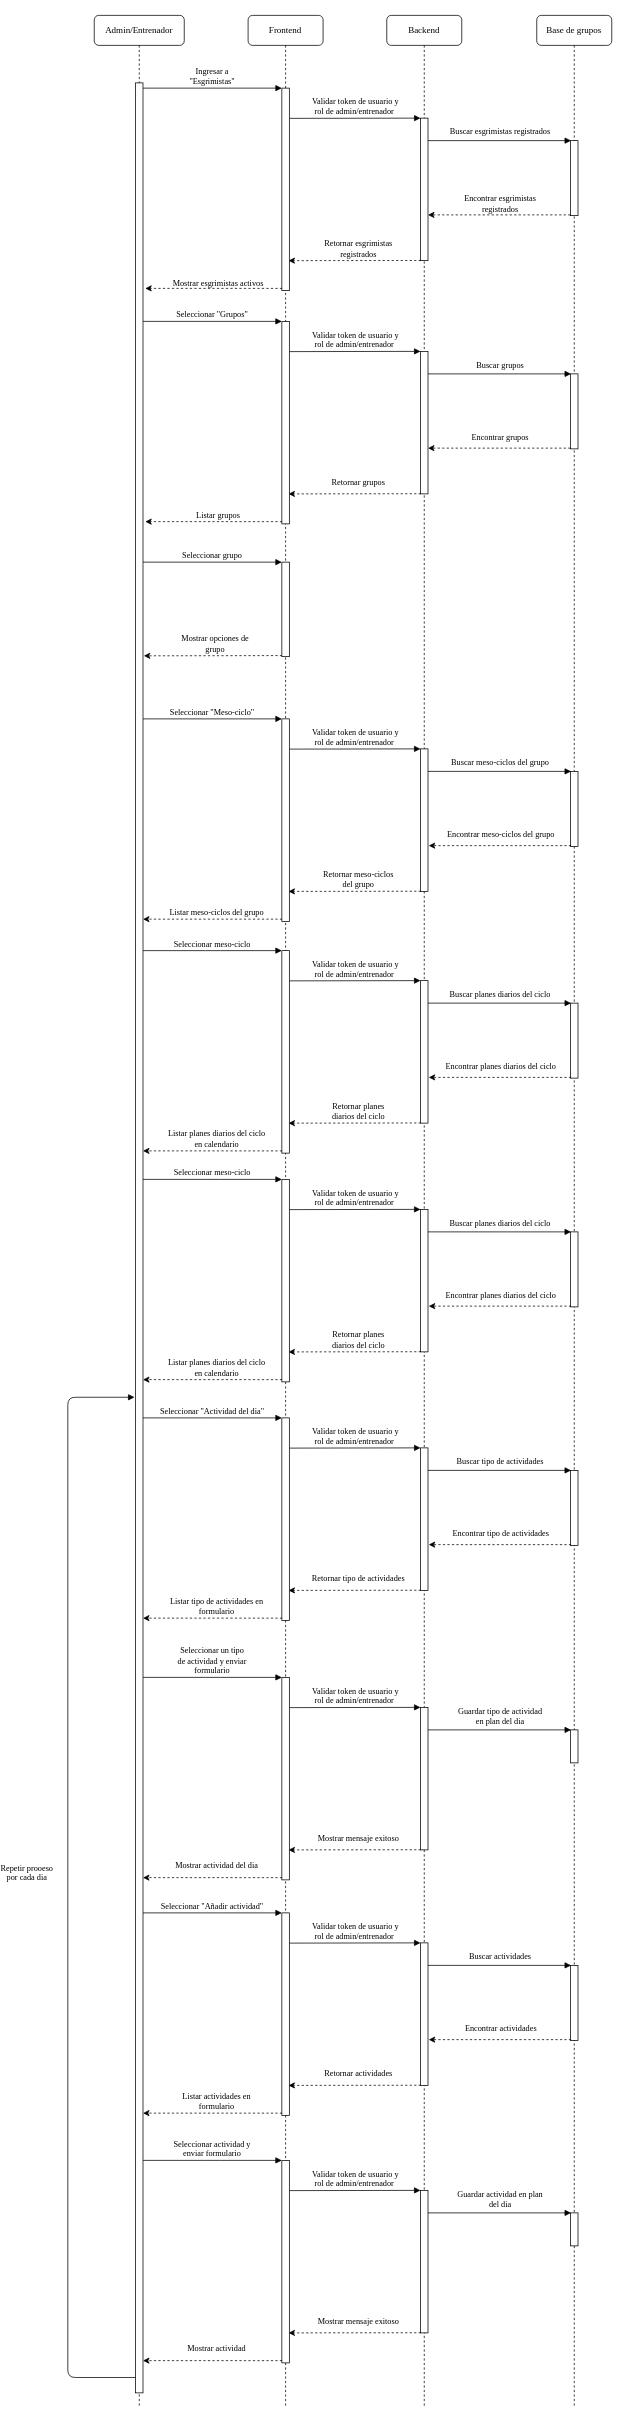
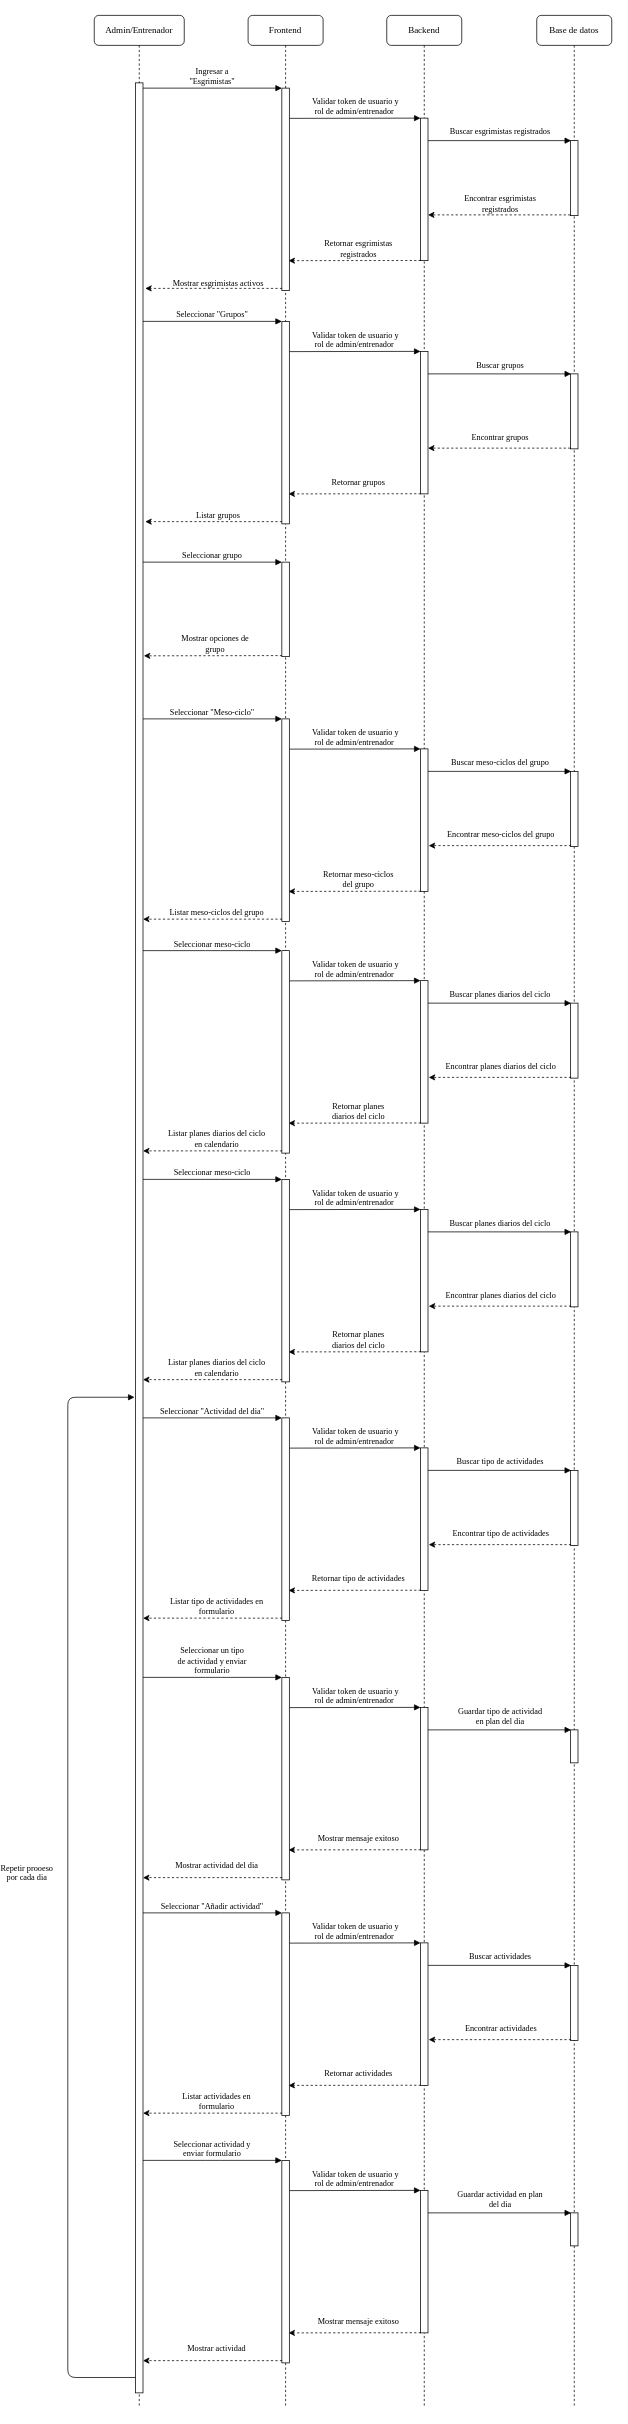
(574, 30) -> (574, 30)
